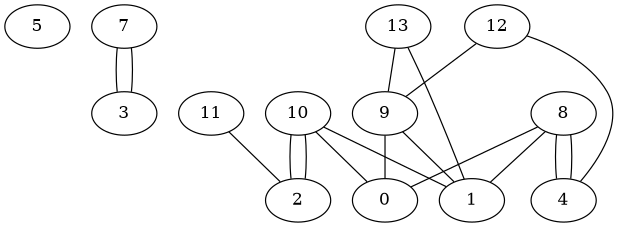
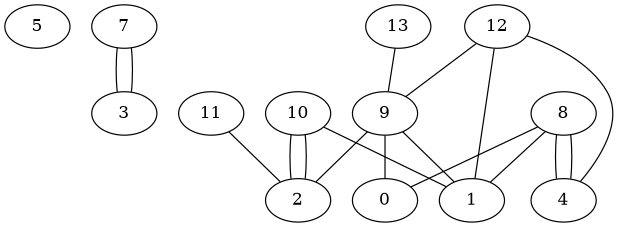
(438, 113) -> (485, 113)
(341, 157) -> none
none -> (342, 157)
